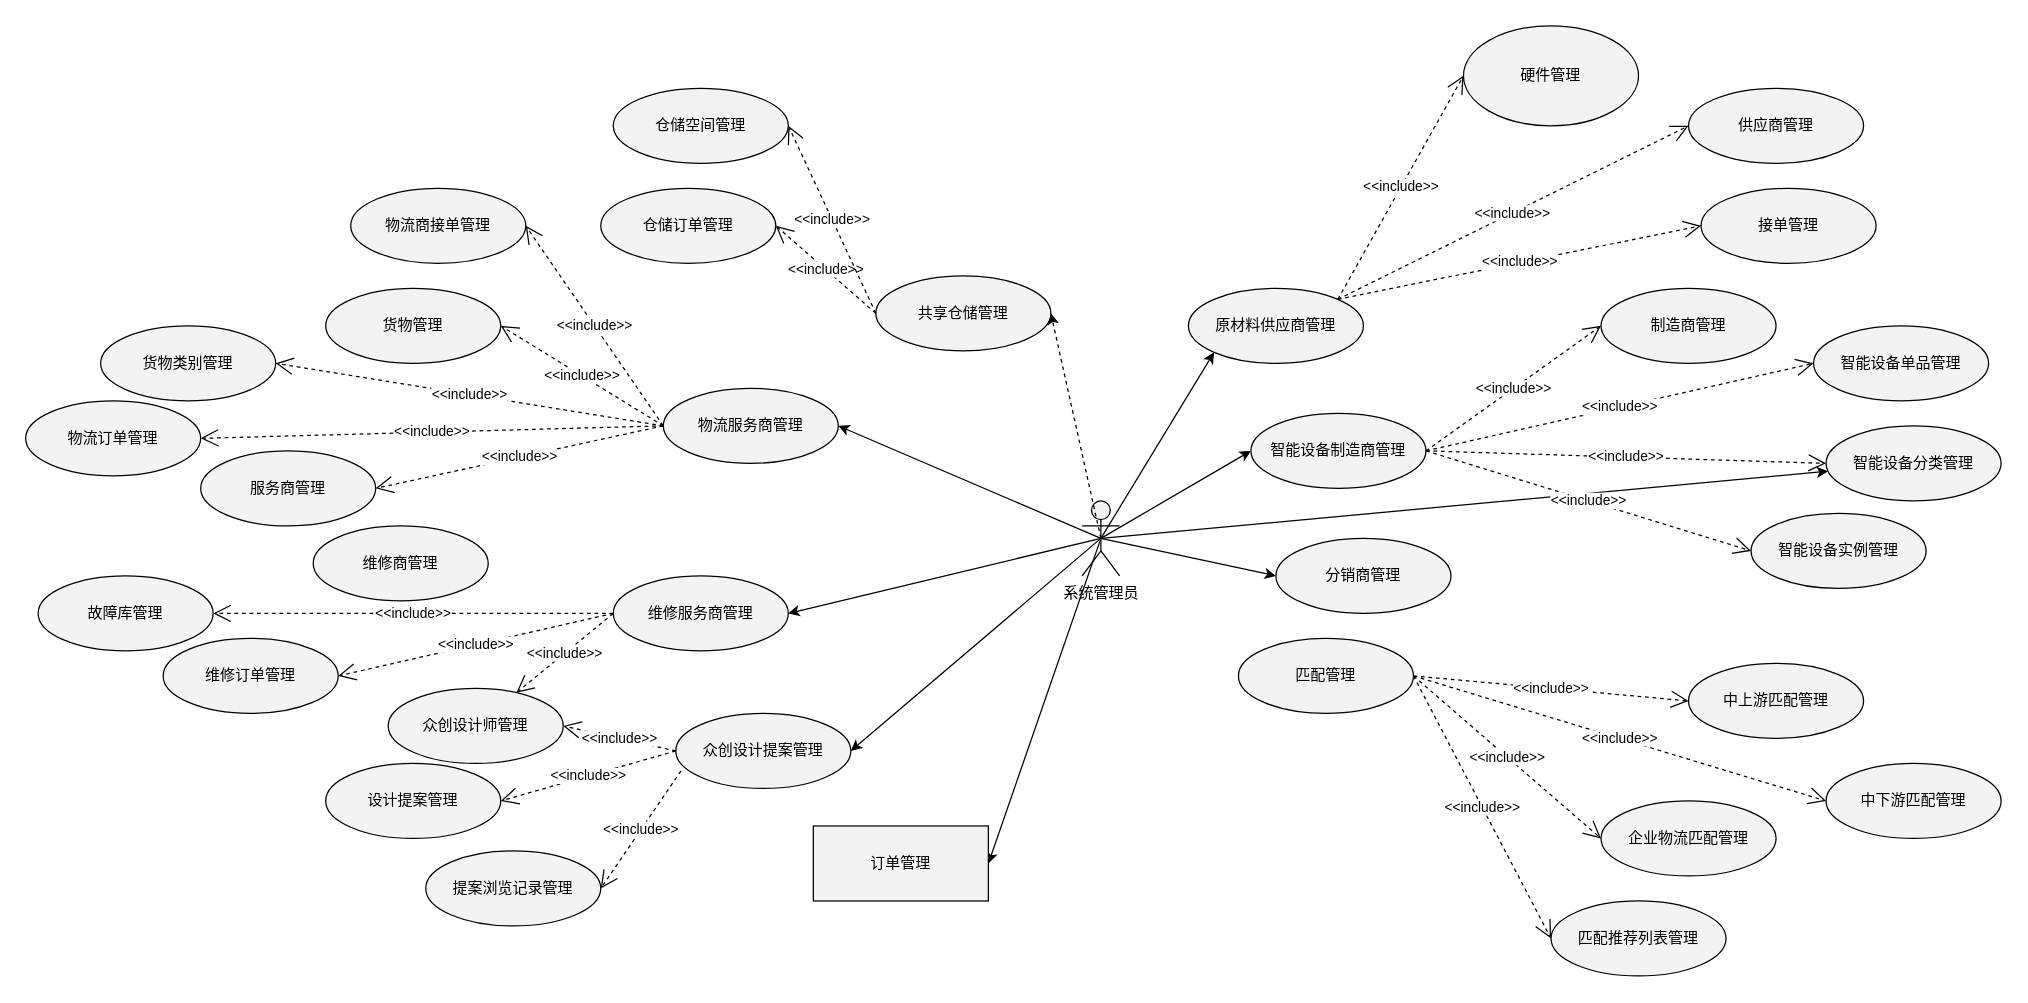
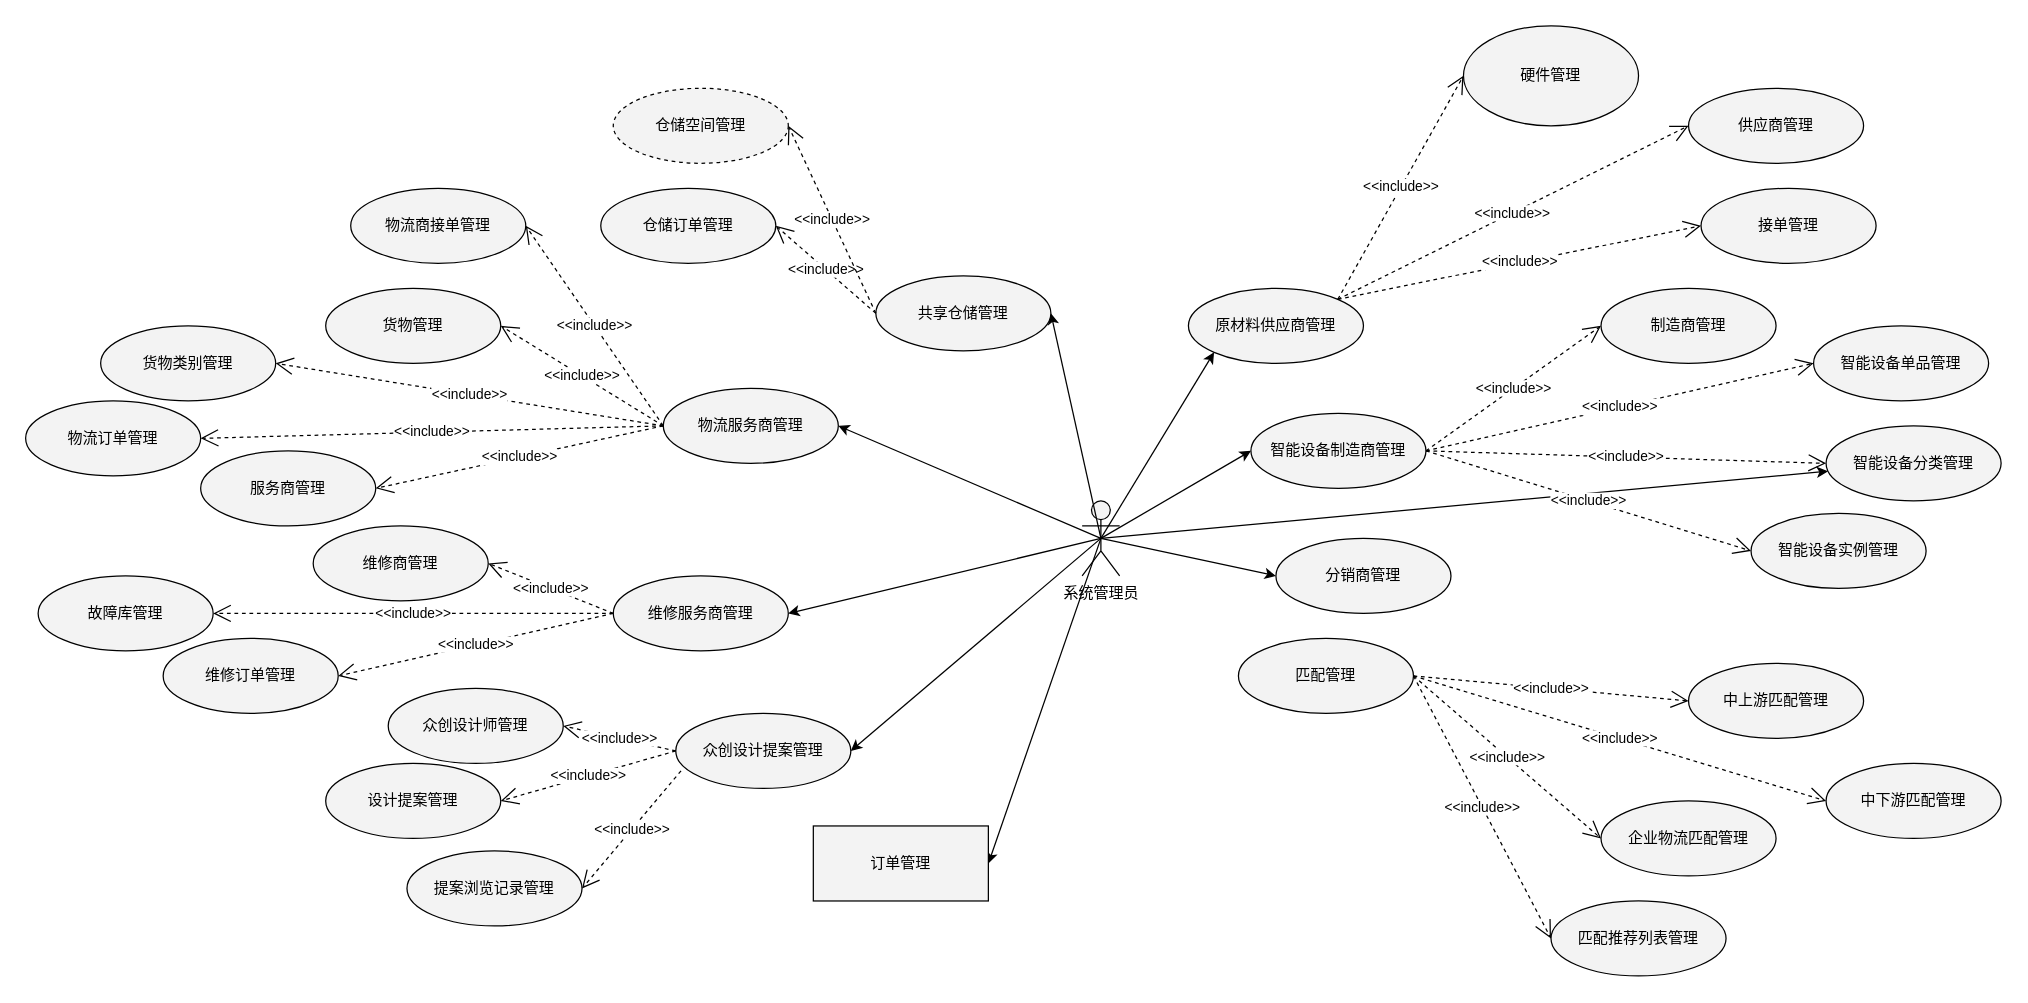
(701, 126) -> (701, 126)
(1075, 424) -> (1075, 424)
(565, 653) -> (549, 587)
(513, 888) -> (494, 888)
